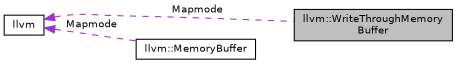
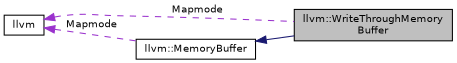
none -> (280, 38)
